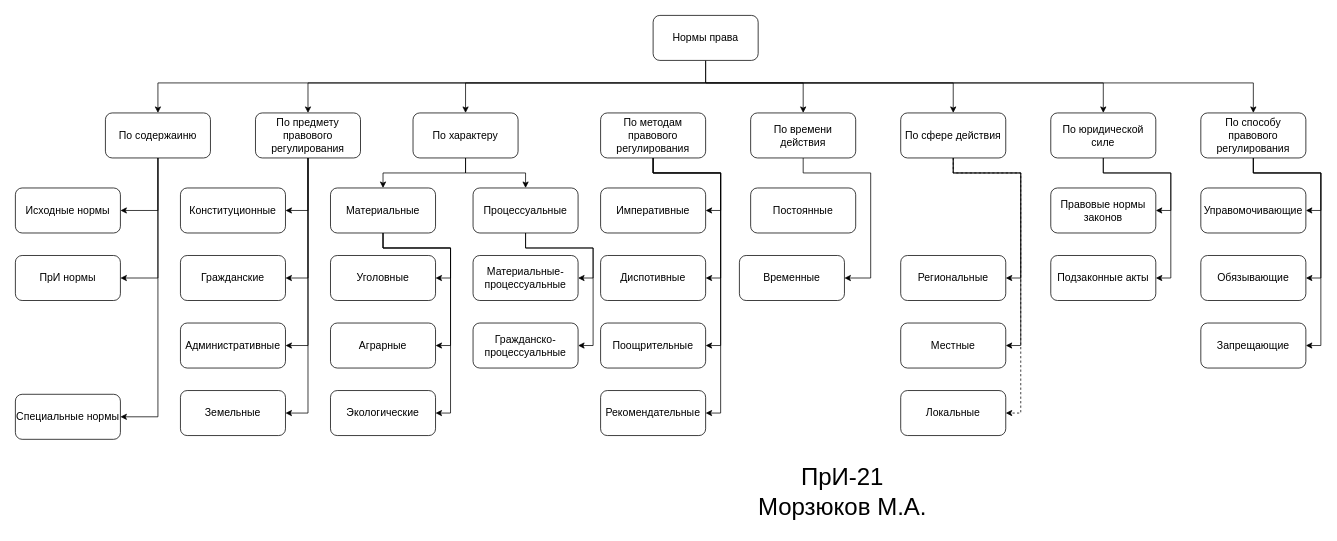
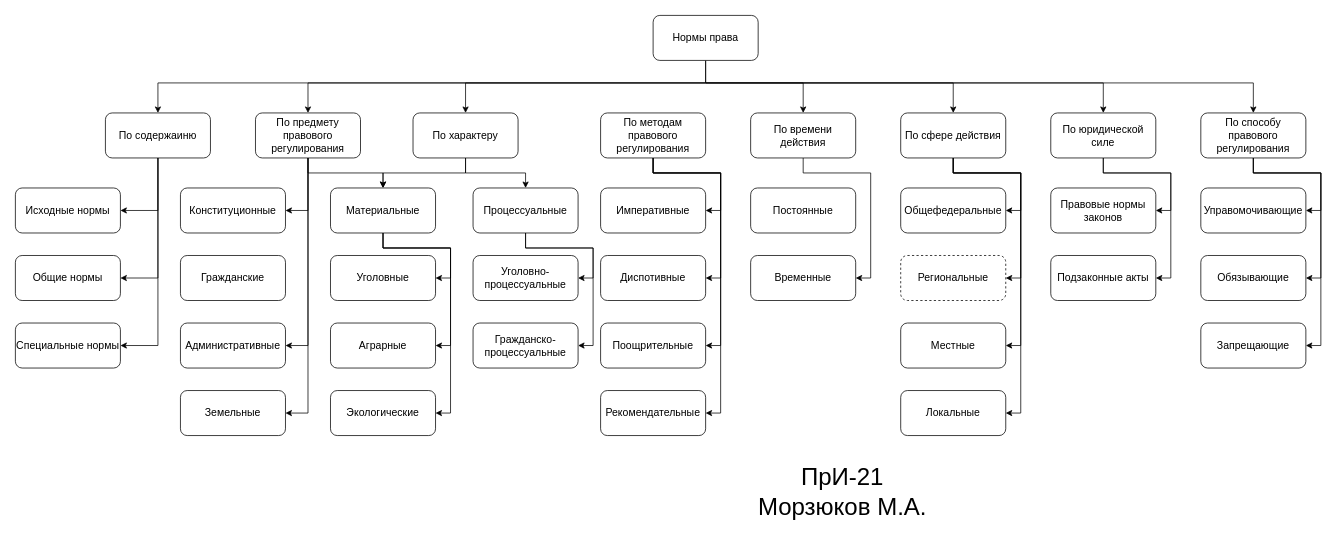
none -> (953, 210)
none -> (1014, 210)
(68, 278) -> (68, 278)
(292, 278) -> (344, 173)
(525, 278) -> (525, 278)
(792, 278) -> (803, 278)
(953, 278) -> (953, 278)
(1020, 385) -> (1020, 385)
(68, 417) -> (68, 345)
